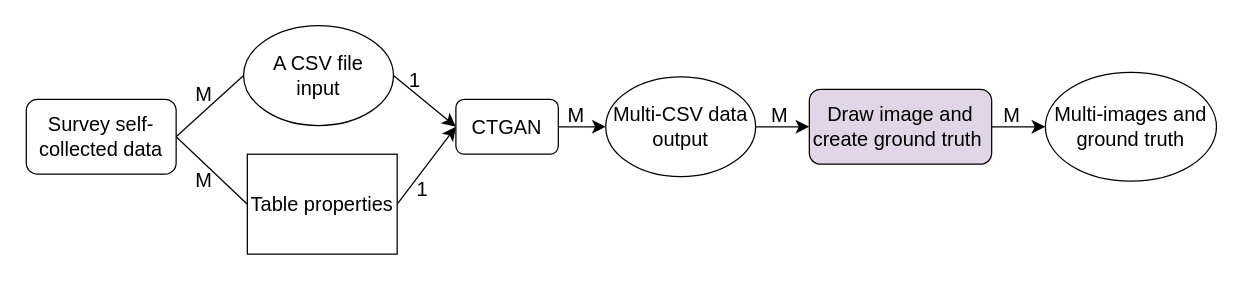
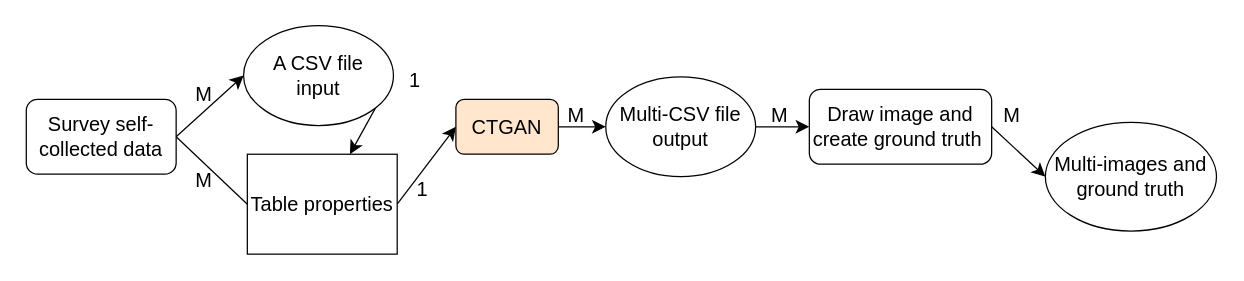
(239, 80) -> (234, 84)
(421, 98) -> (365, 127)
(507, 127) -> (507, 127)
(681, 127) -> (681, 127)
(901, 127) -> (901, 127)
(1131, 127) -> (1131, 177)
